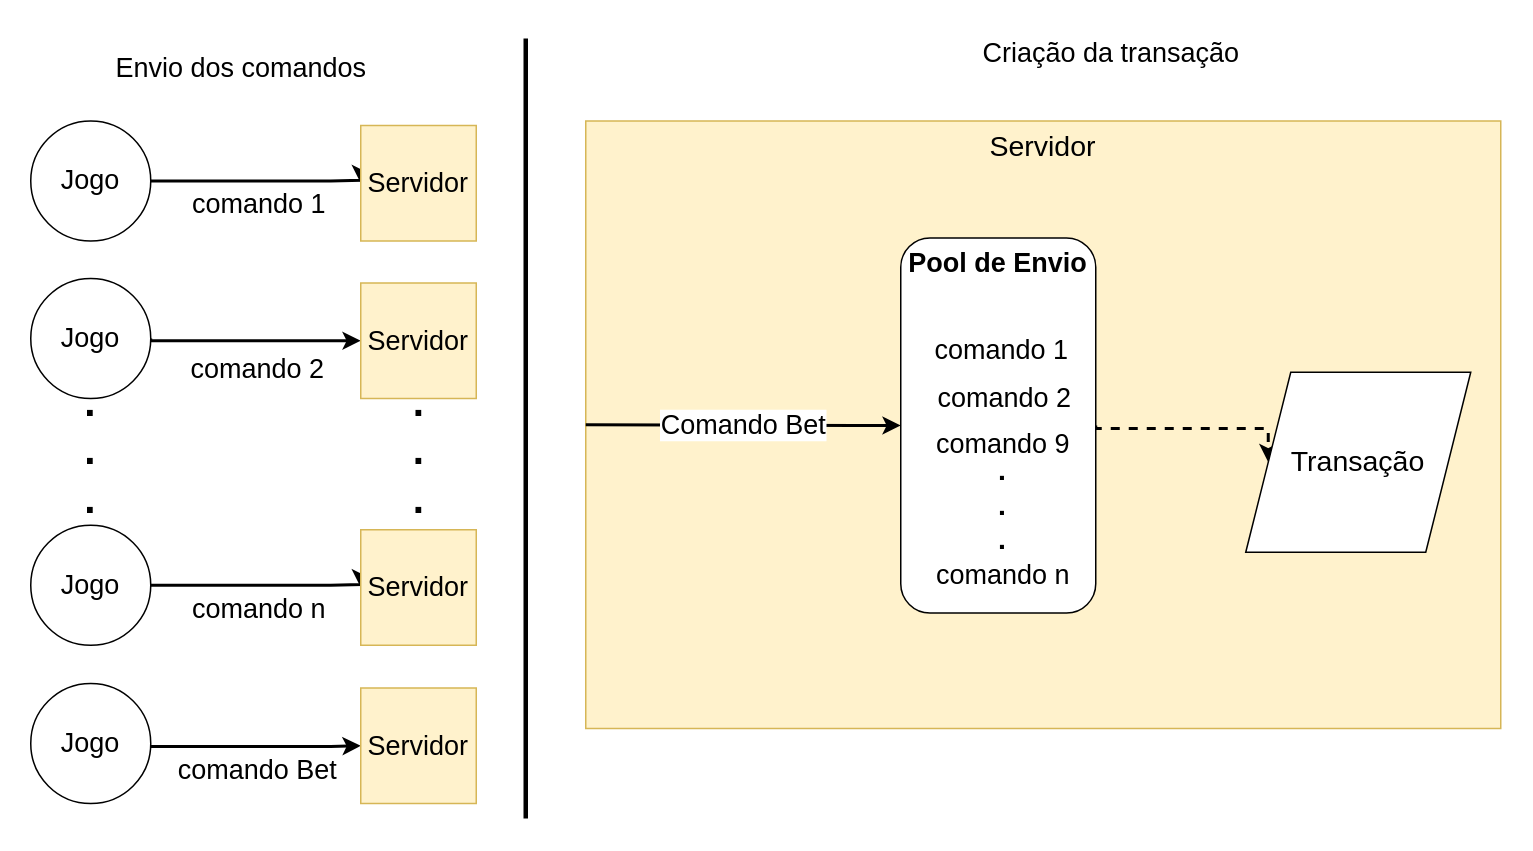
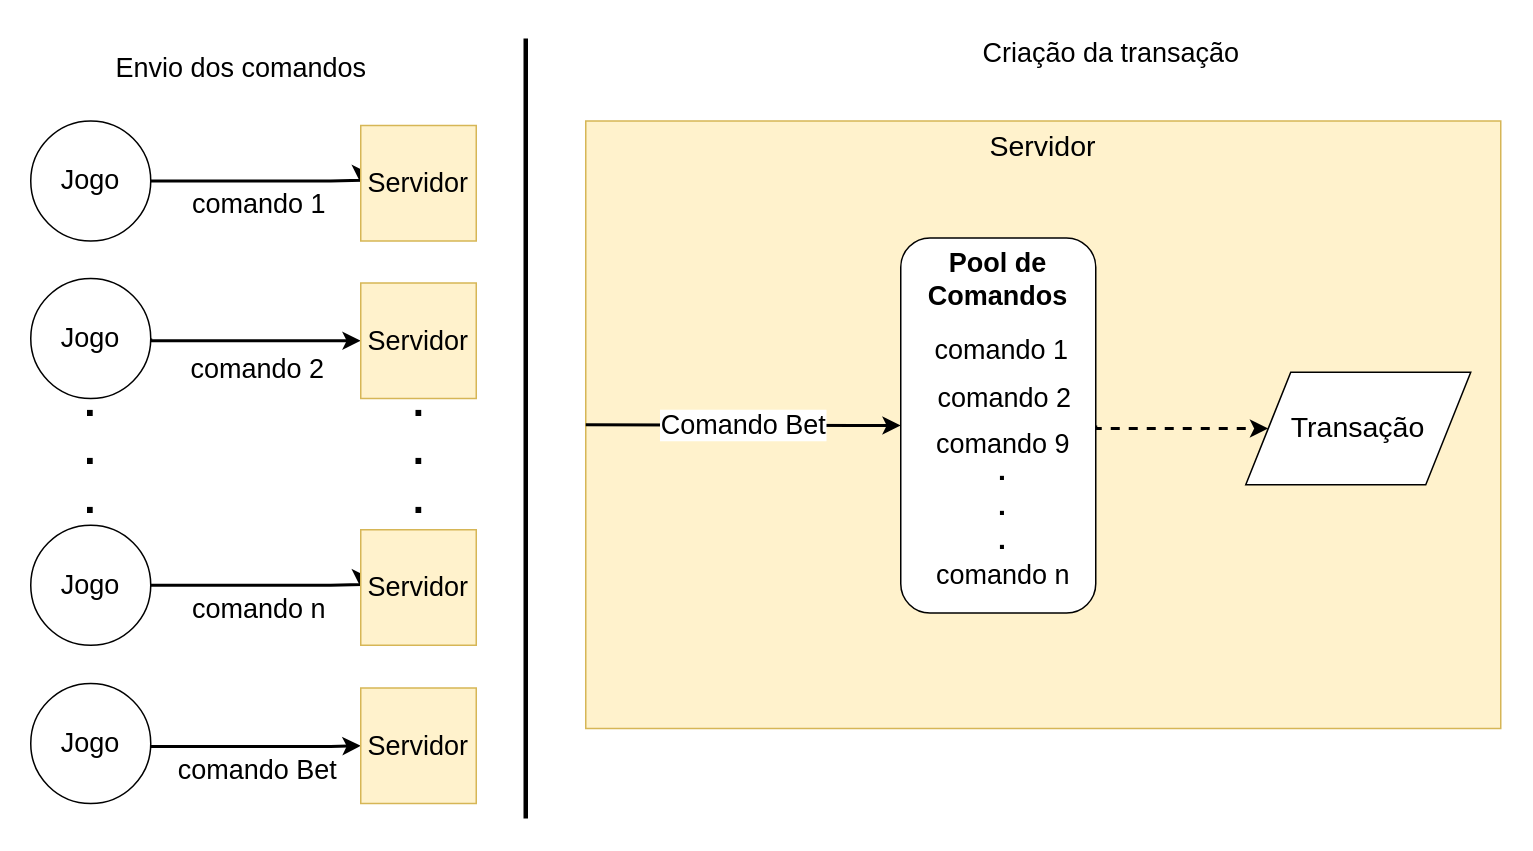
(998, 264) -> (998, 281)
(1358, 462) -> (1358, 428)
